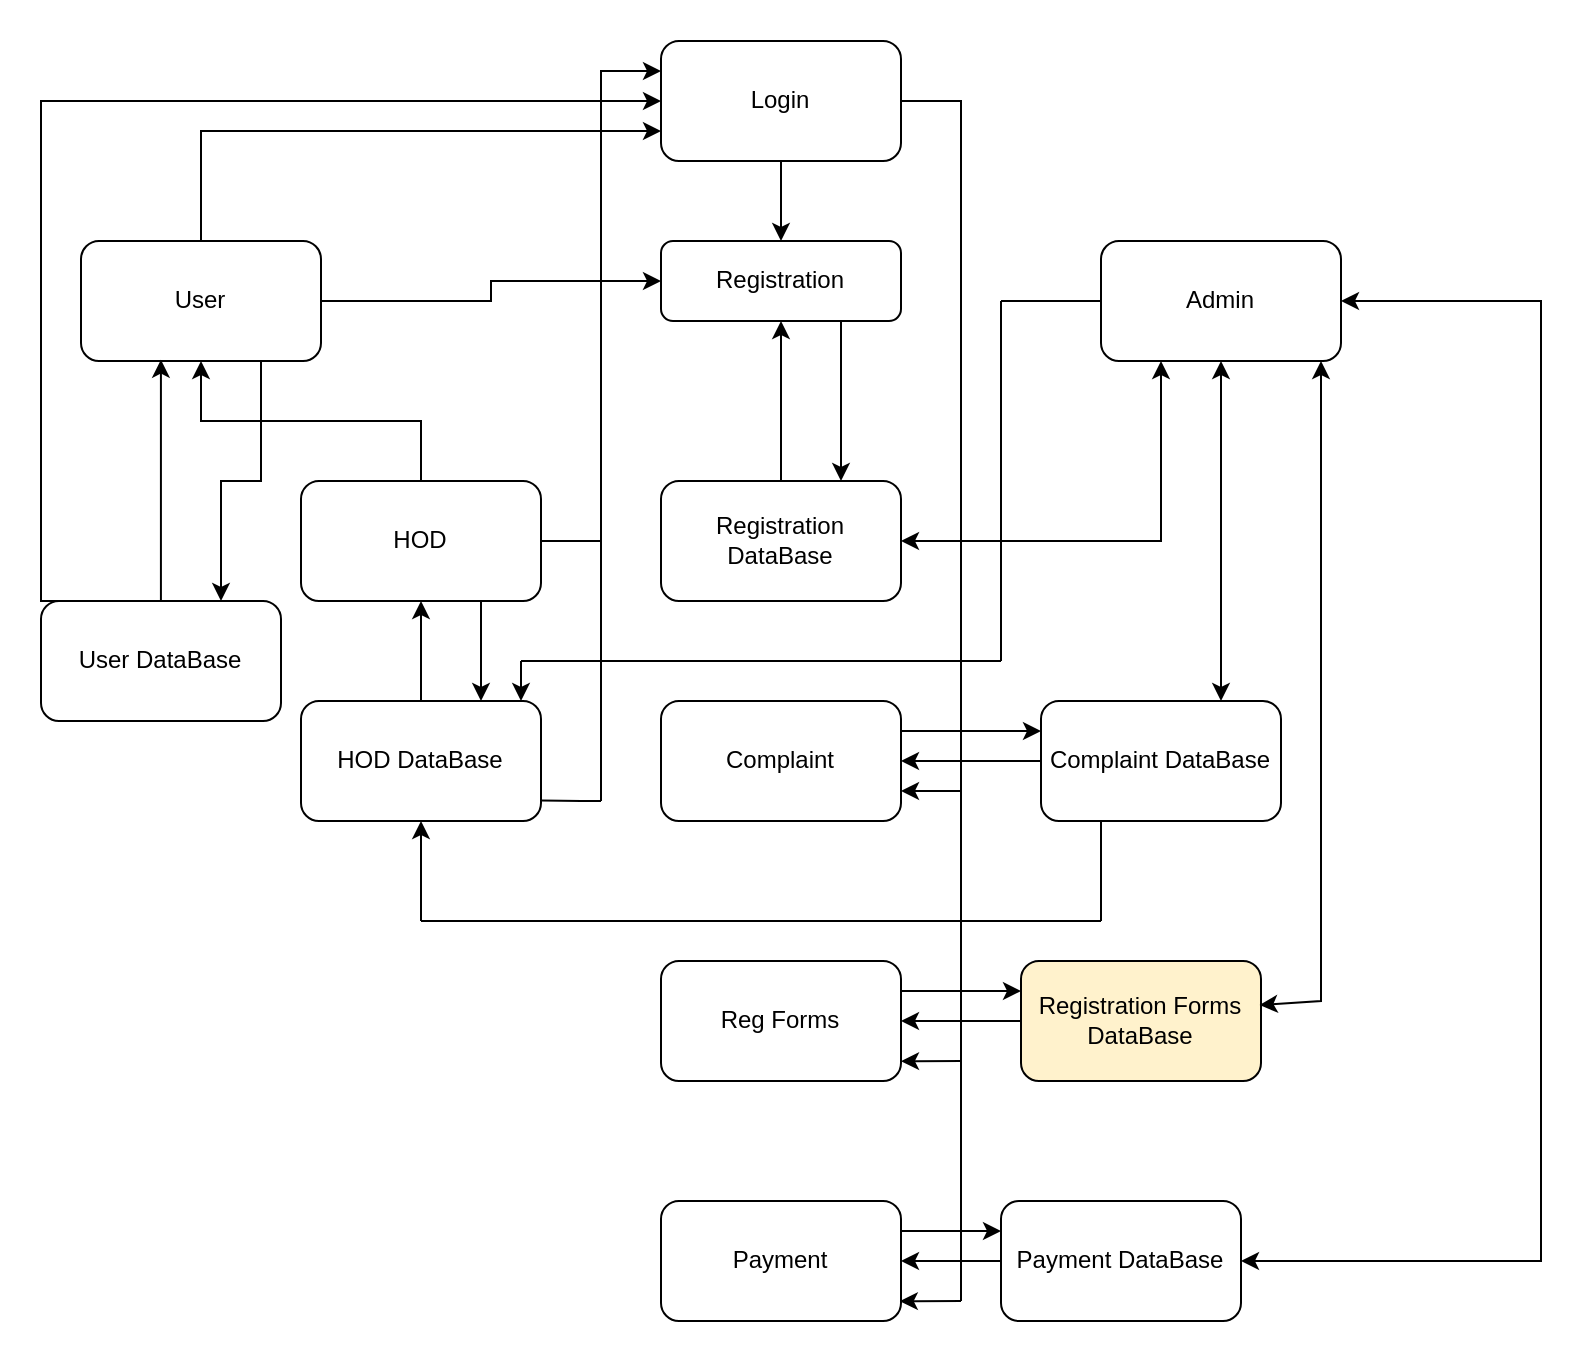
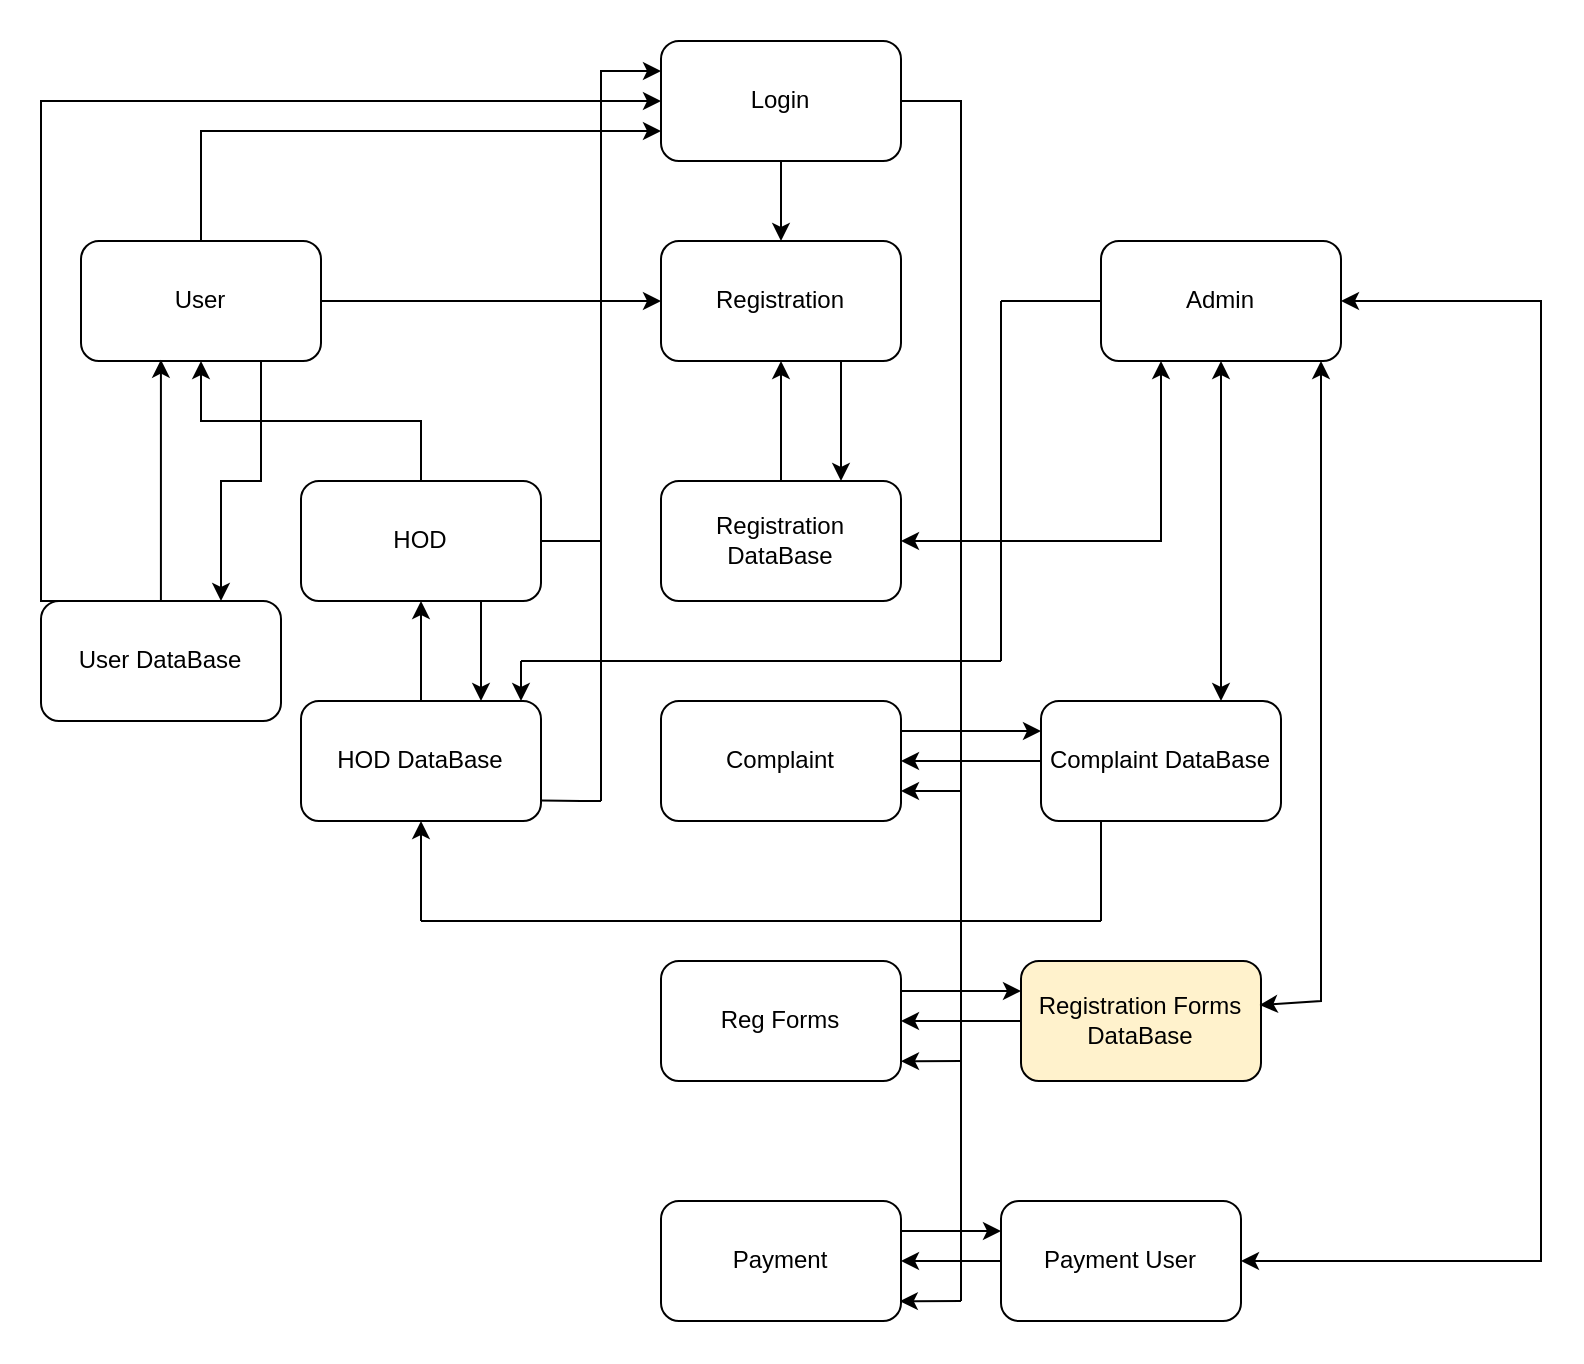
(781, 281) -> (781, 301)
(1121, 1261) -> (1121, 1261)
